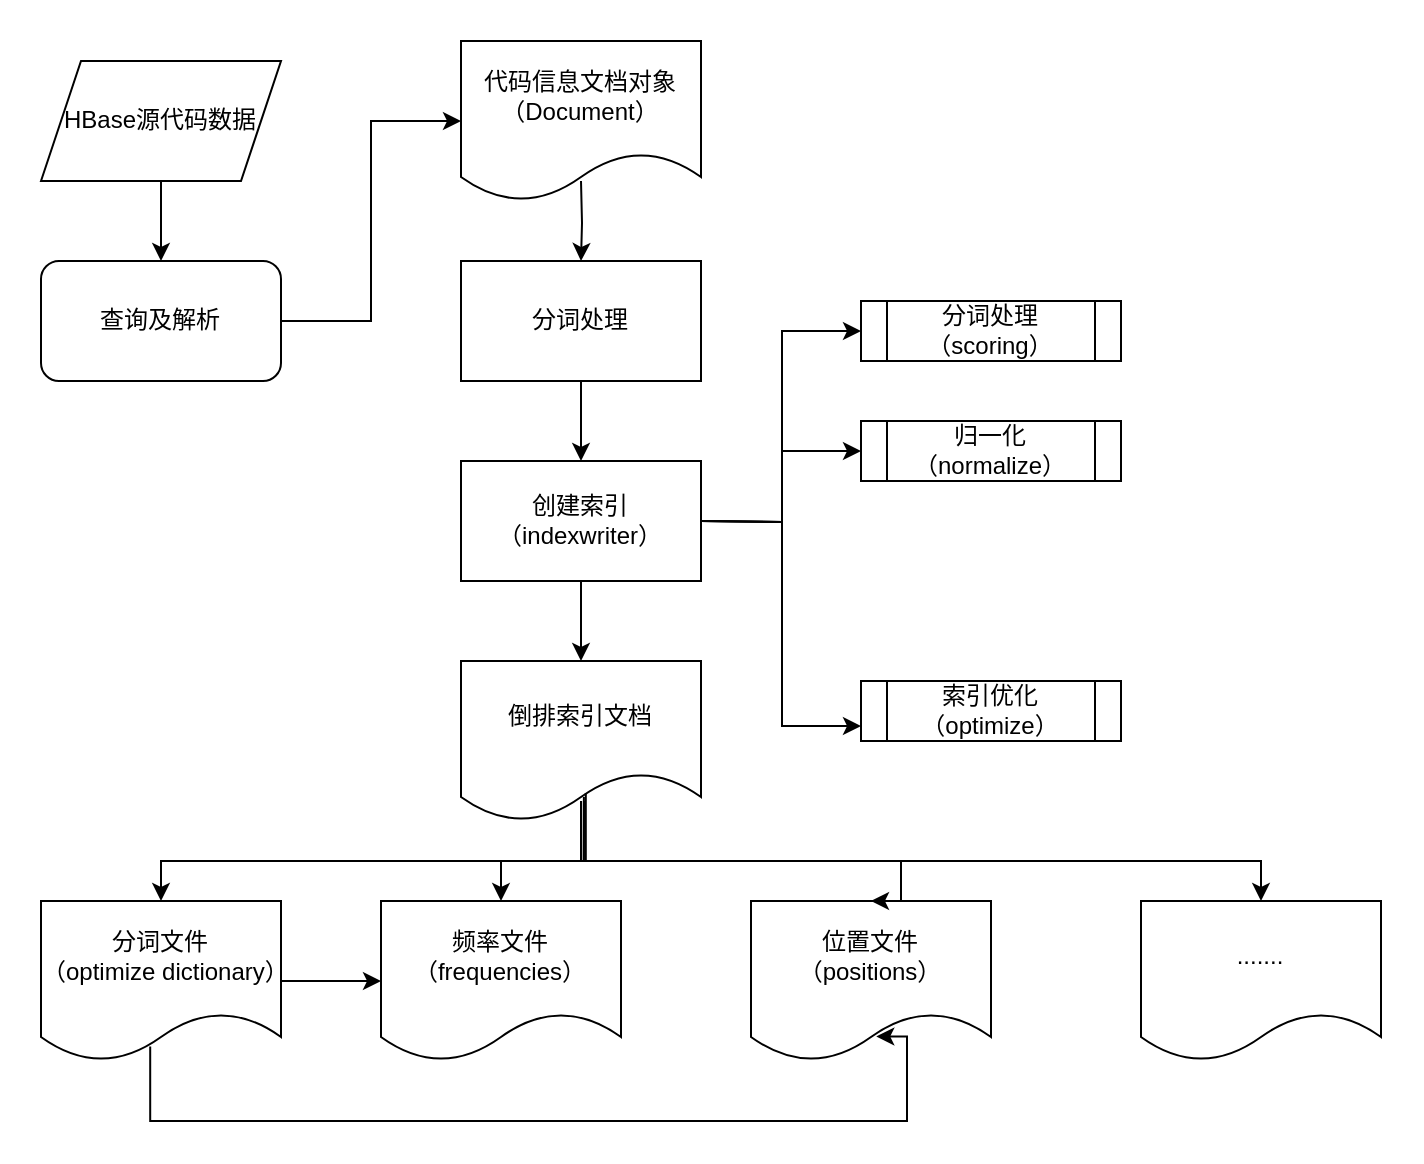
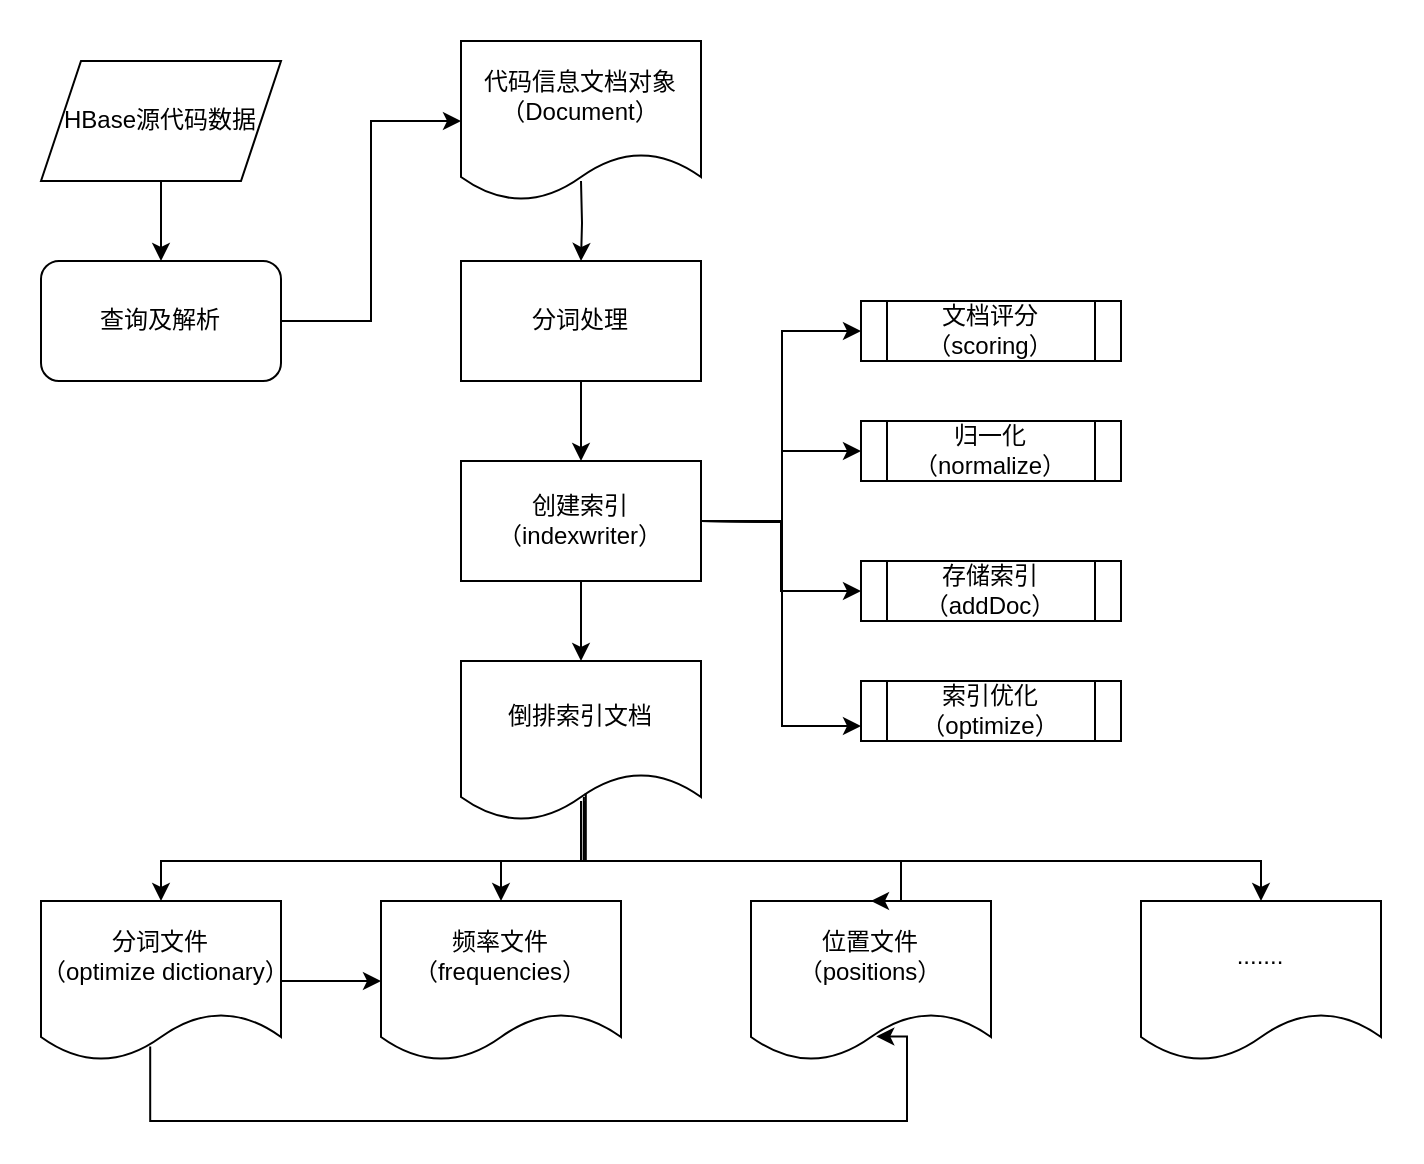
(991, 331) -> (991, 331)
none -> (817, 591)
none -> (991, 591)
